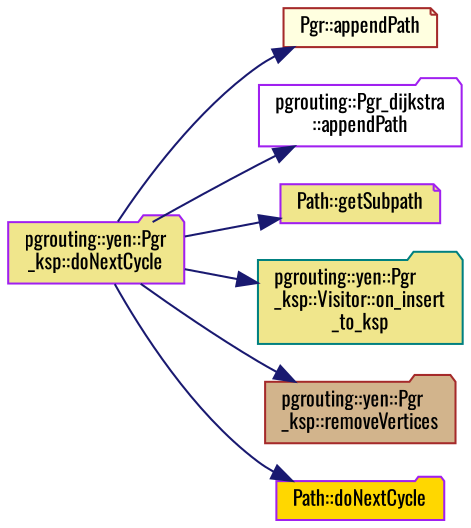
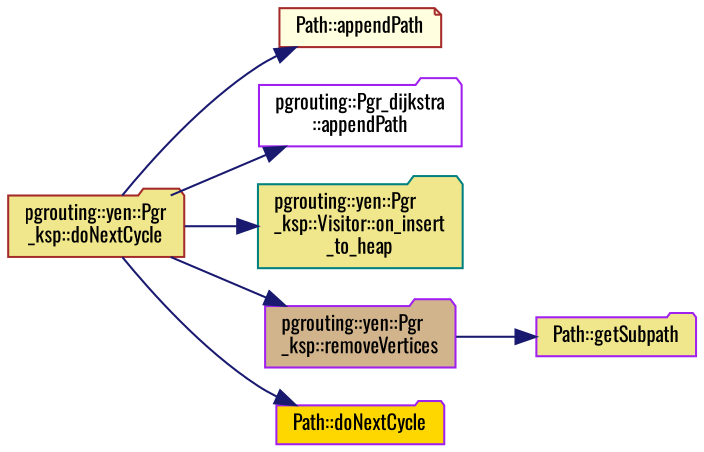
(360, 28) -> (360, 28)
(360, 204) -> (616, 337)
(222, 229) -> (486, 337)
(96, 253) -> (96, 226)
(360, 302) -> (360, 226)
(360, 413) -> (360, 337)
